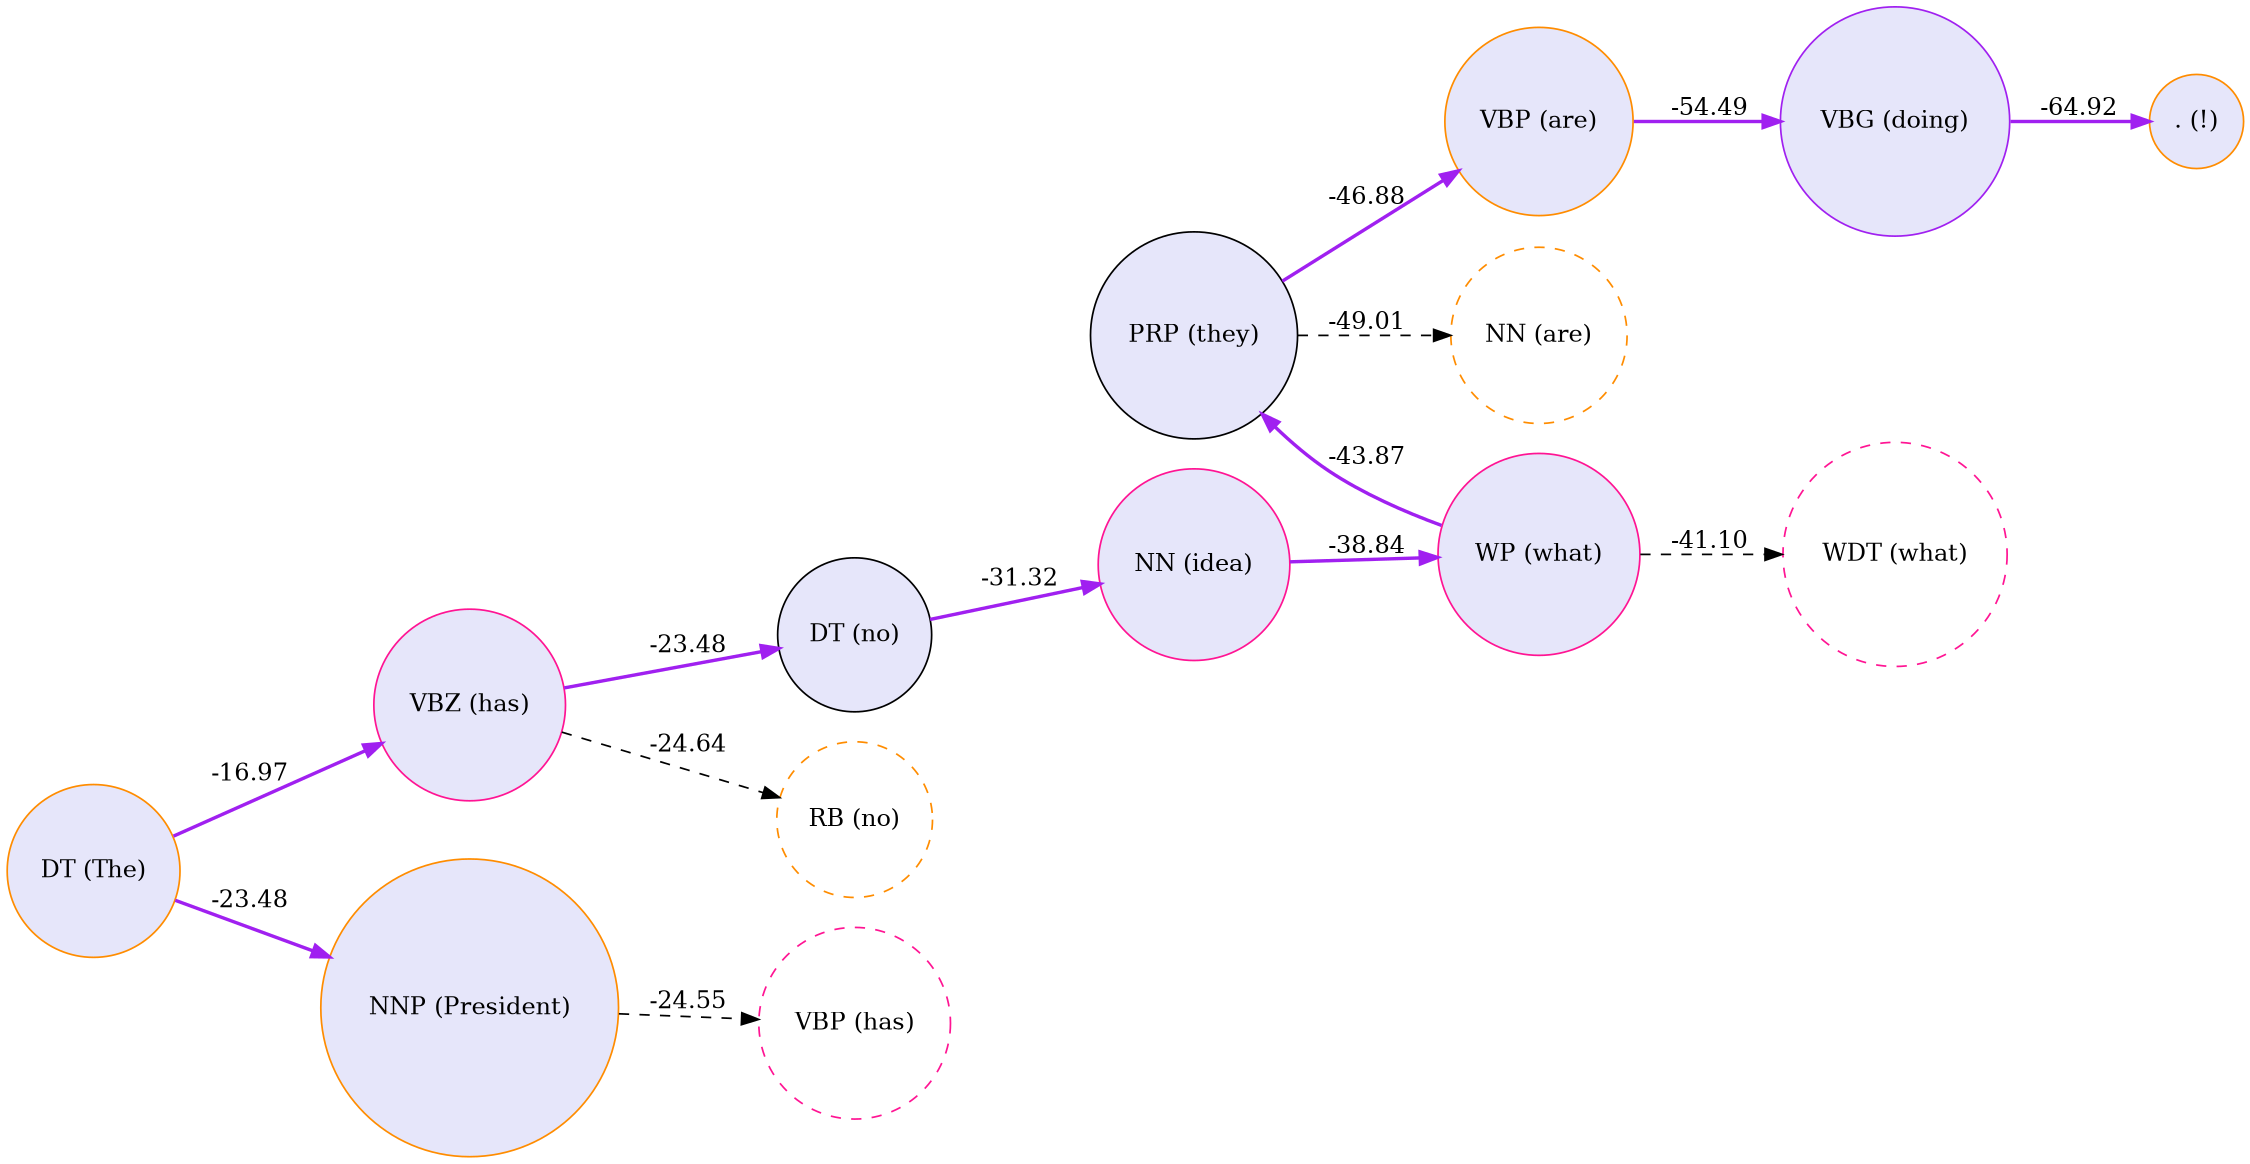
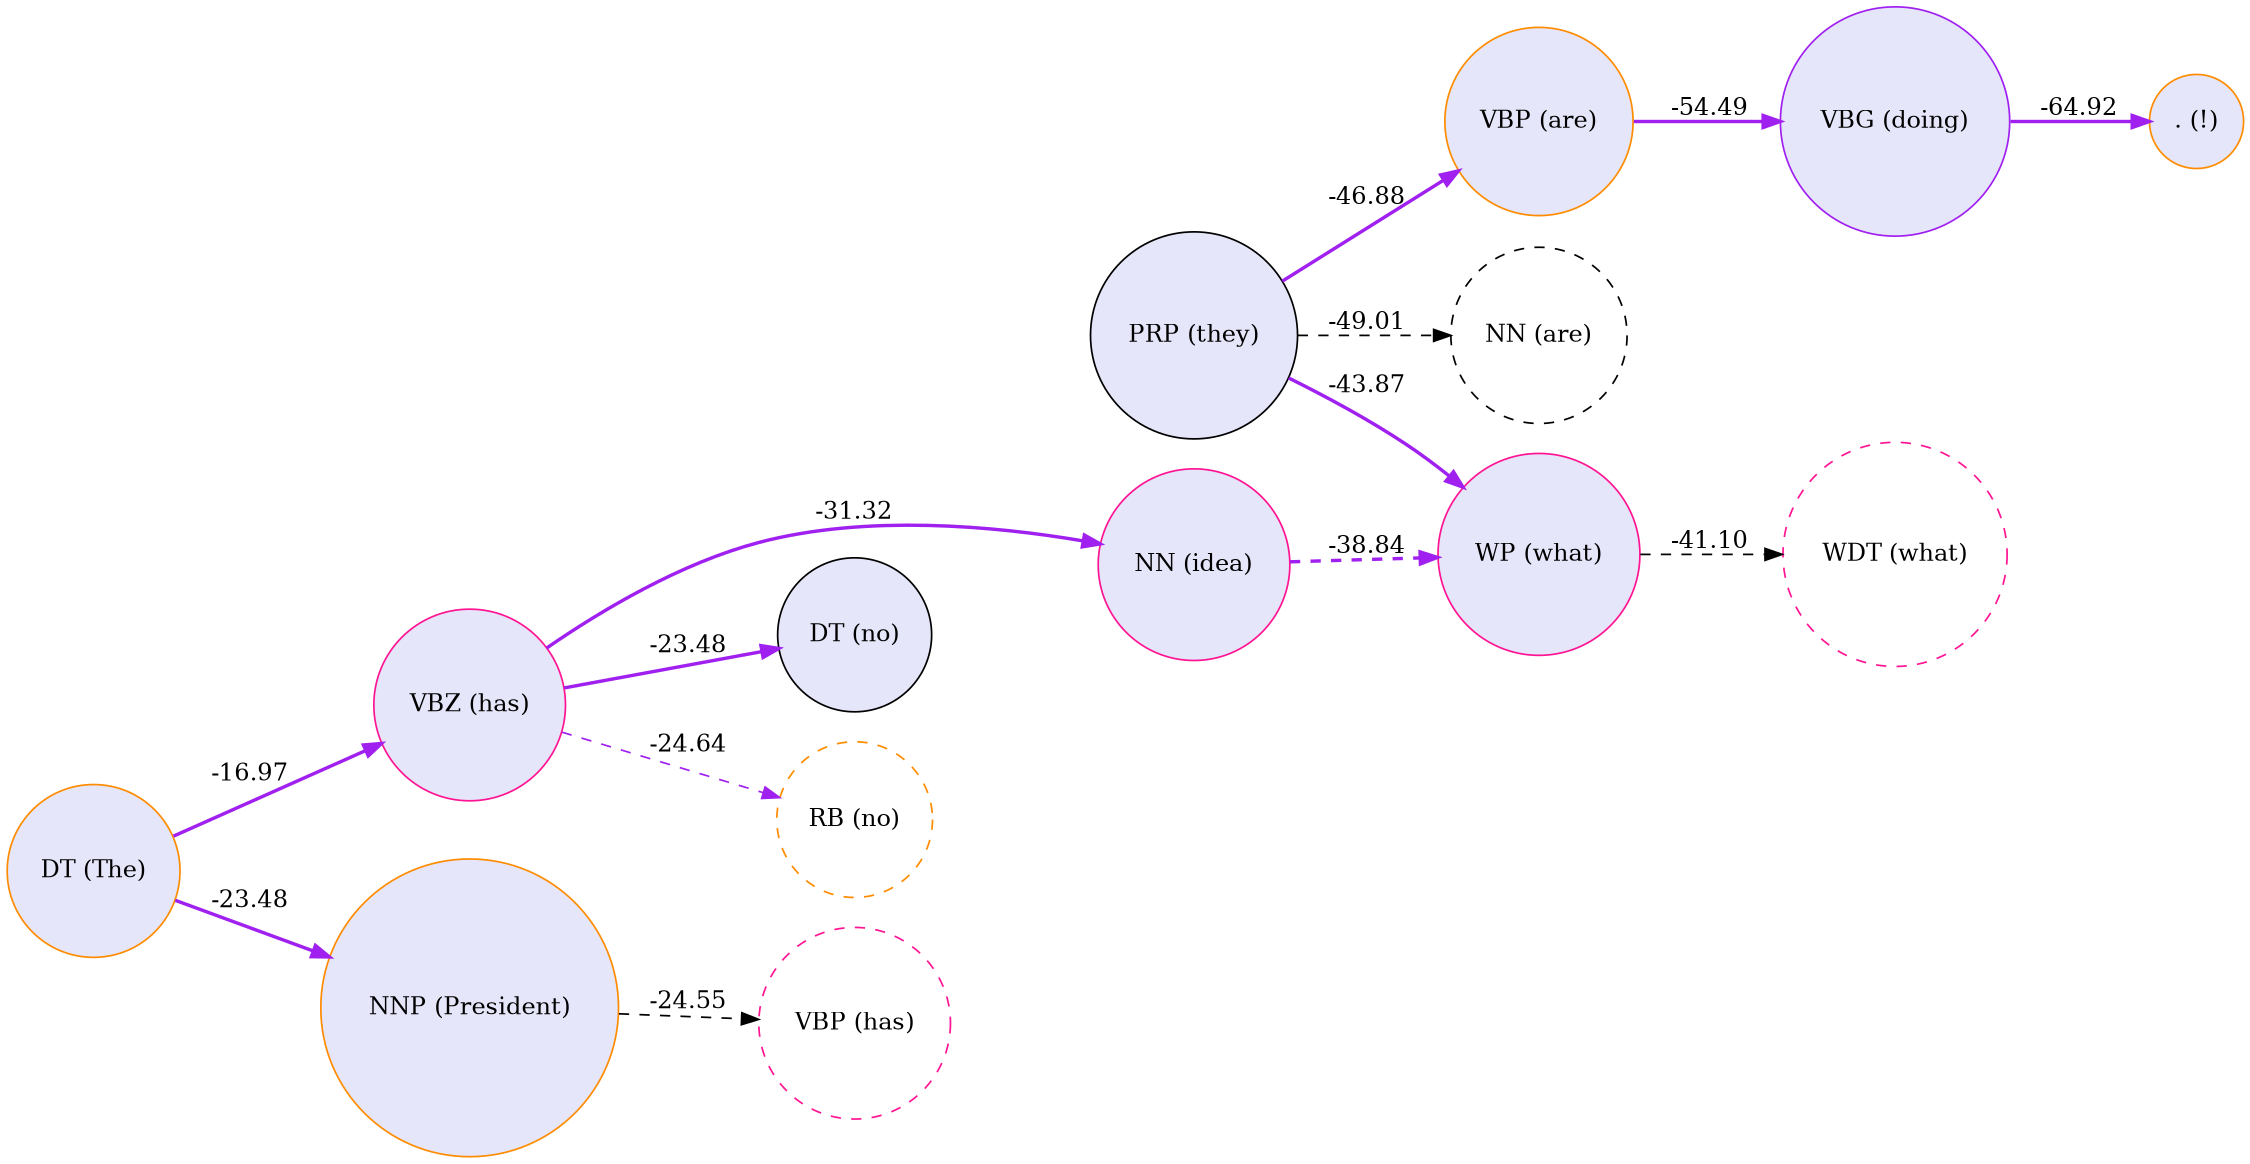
(1539, 335) -> (1539, 335)
(1353, 485) -> (1372, 423)
(1355, 560) -> (1355, 560)
(1006, 603) -> (802, 533)
(663, 762) -> (663, 762)
